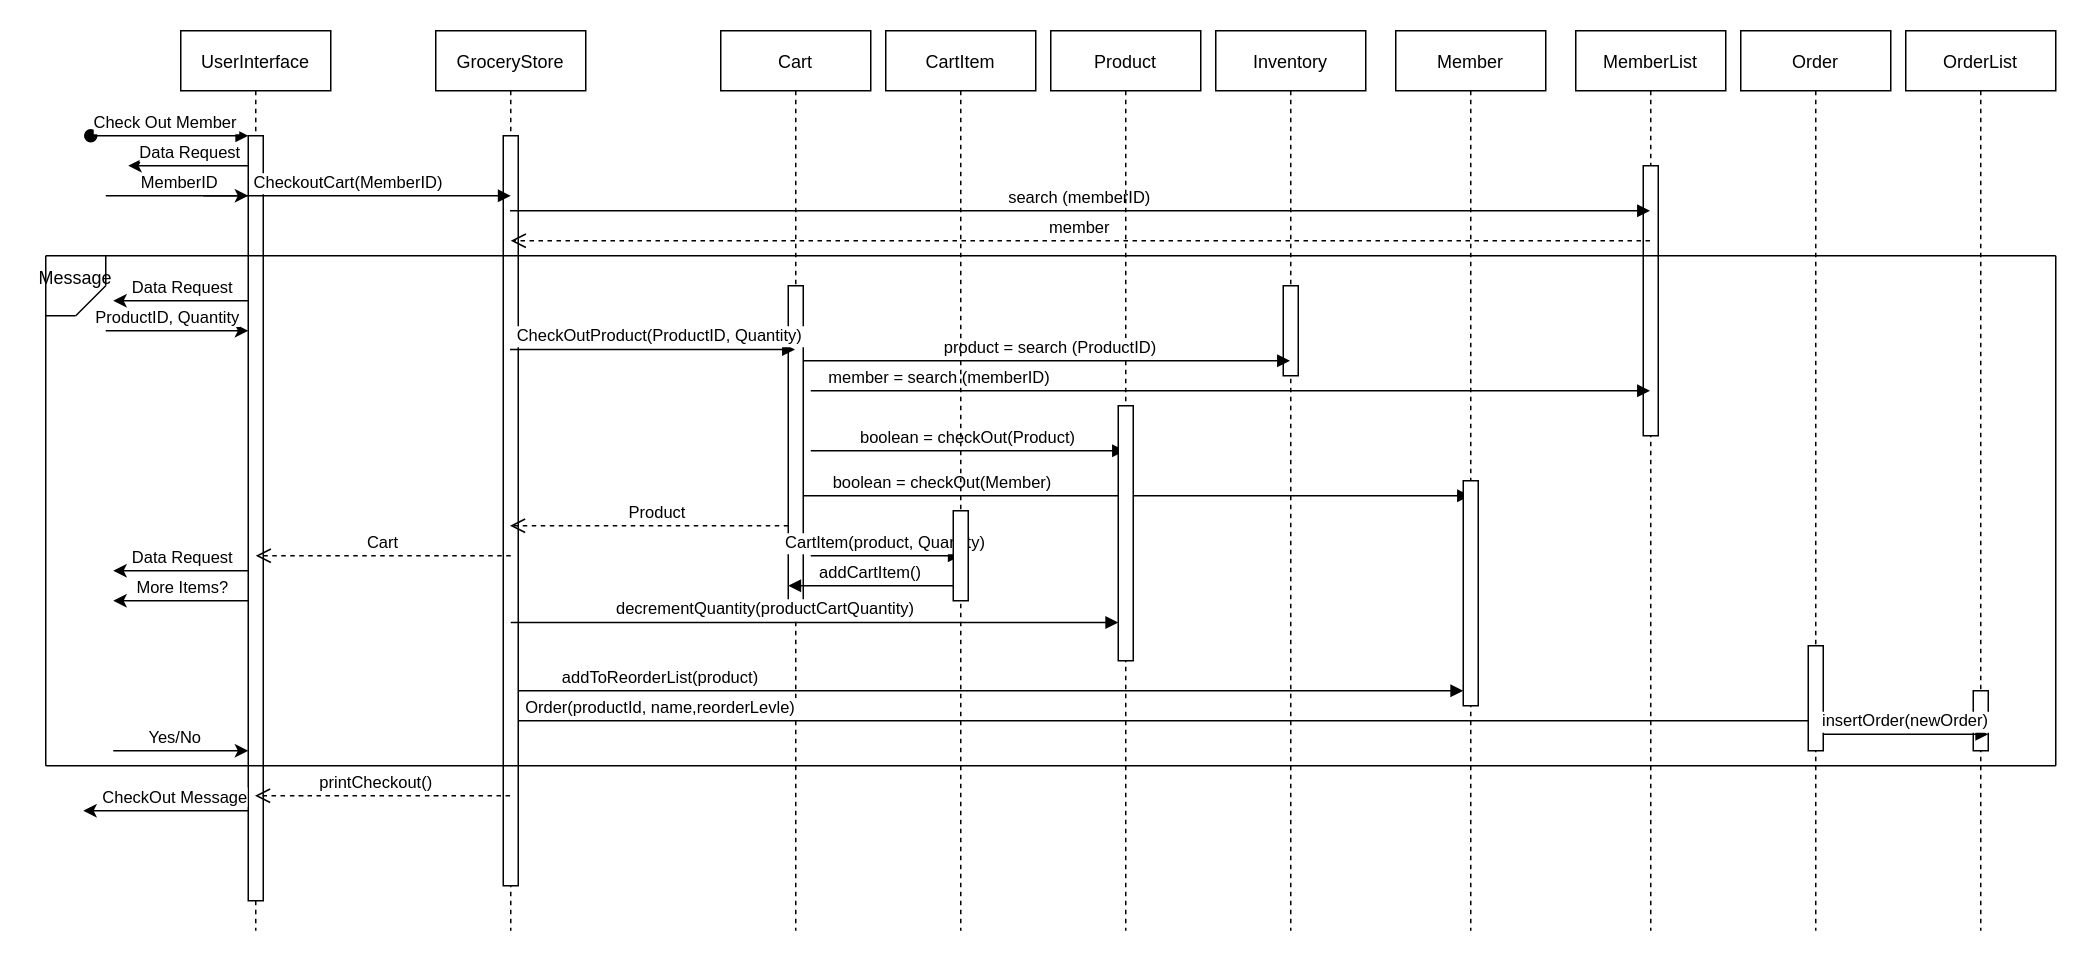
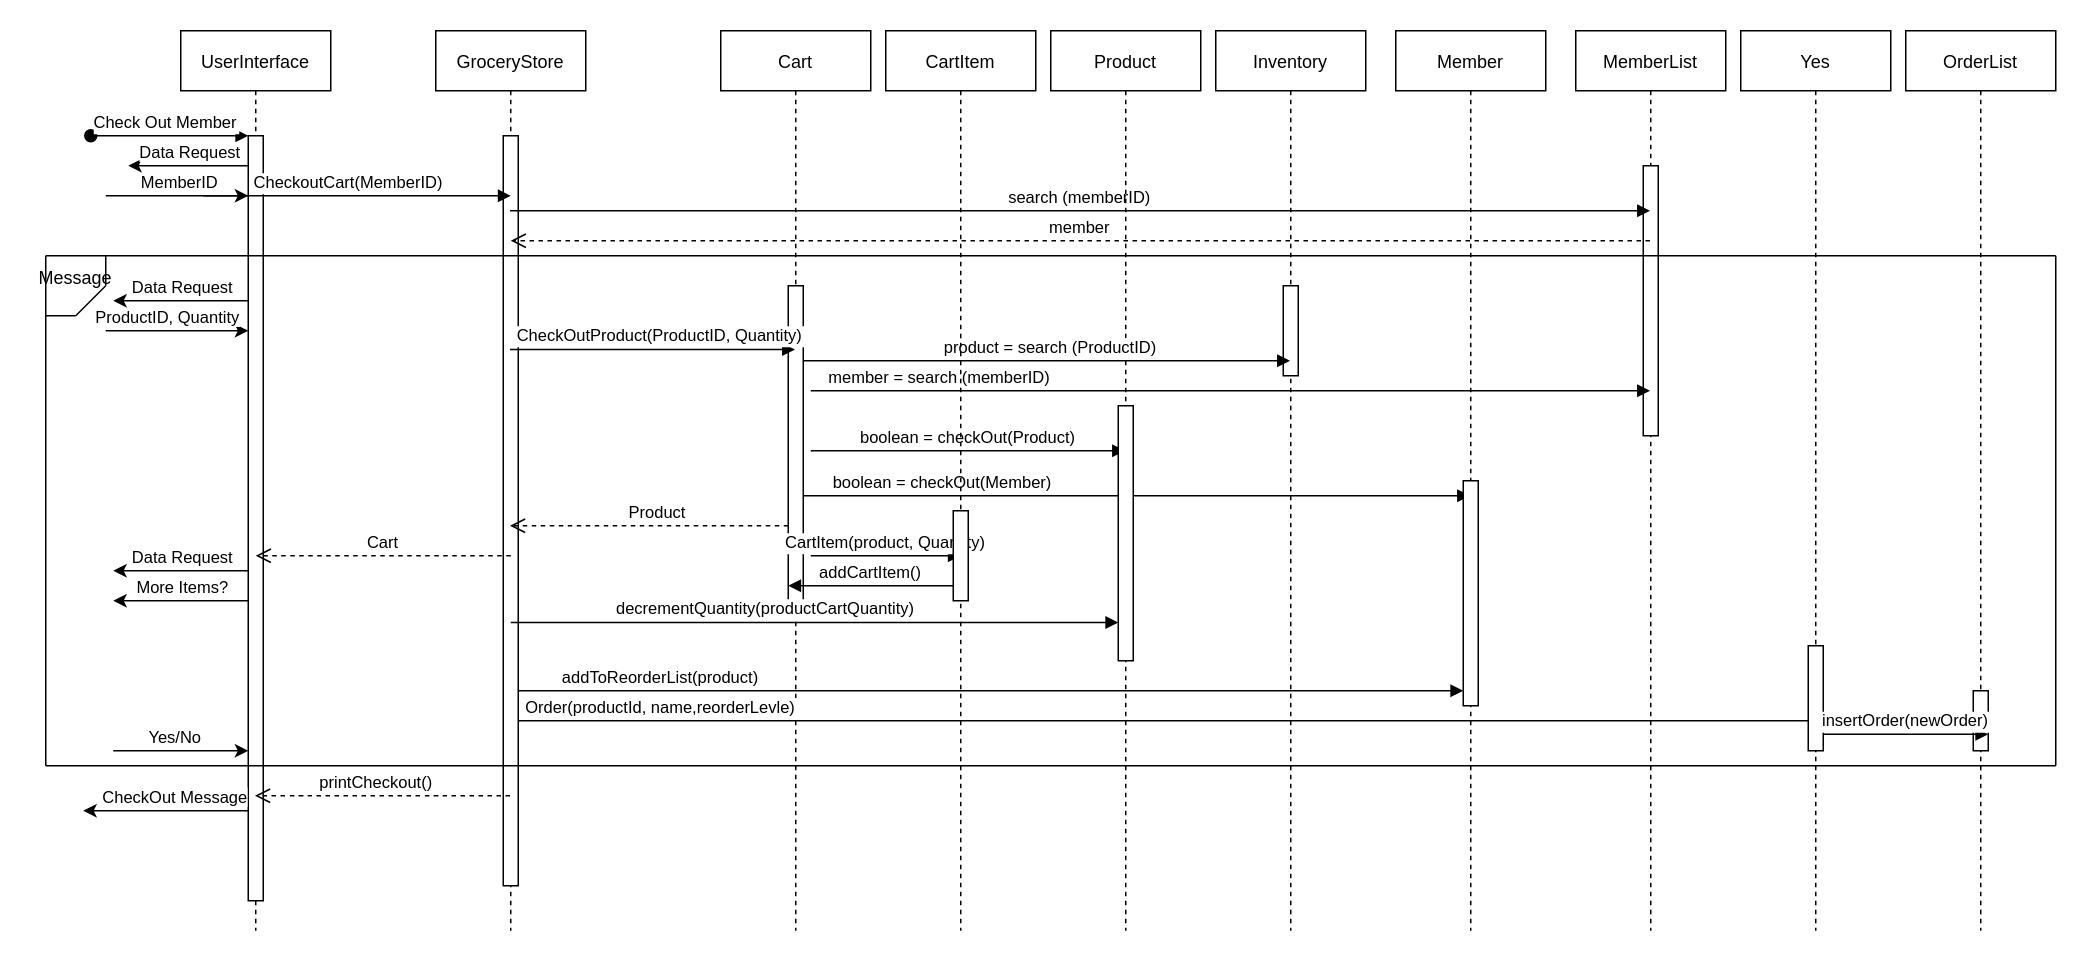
(1815, 62) -> (1815, 62)
